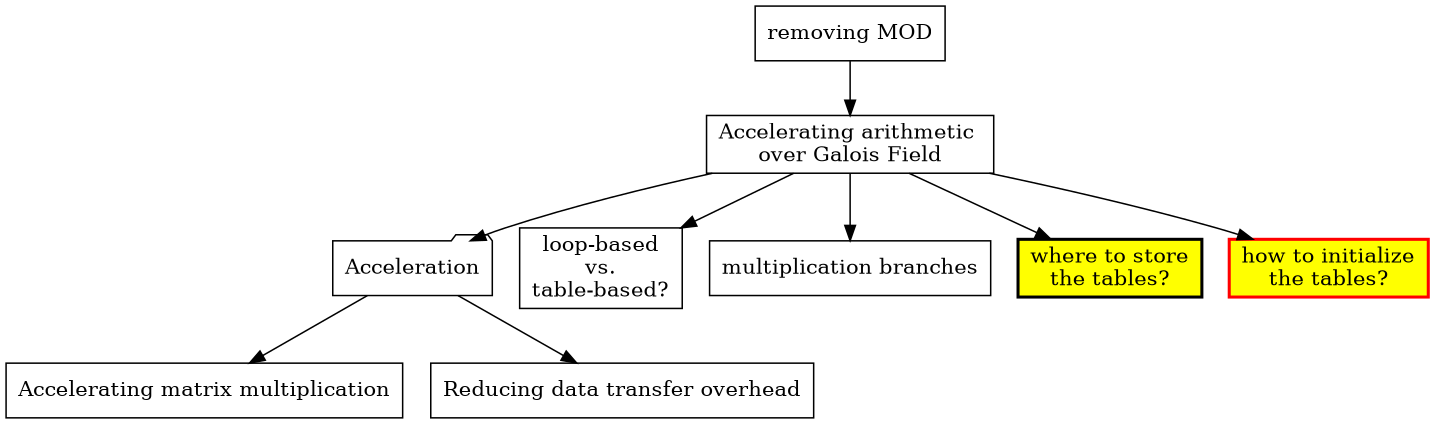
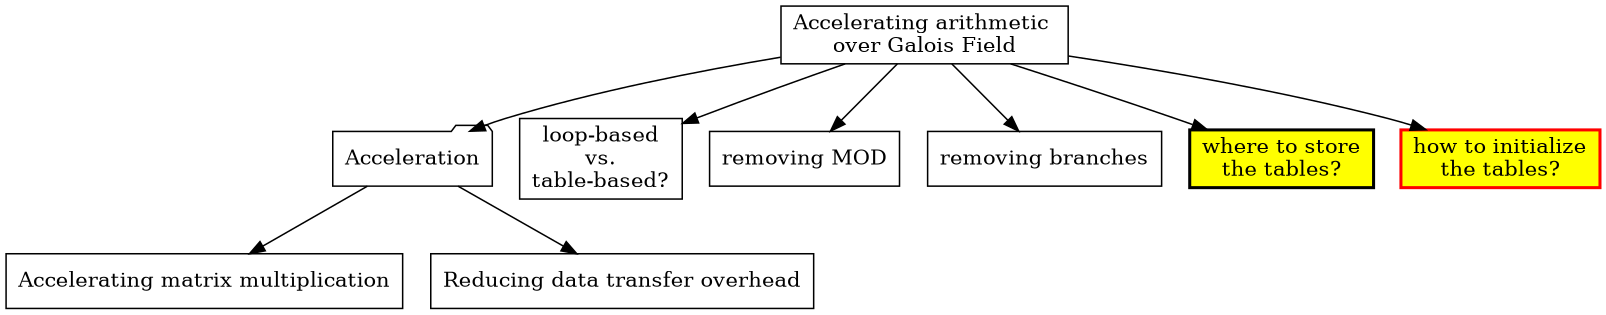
(850, 81) -> (869, 92)
(850, 268) -> (1045, 159)
